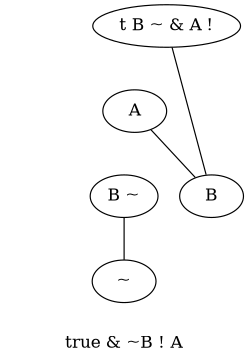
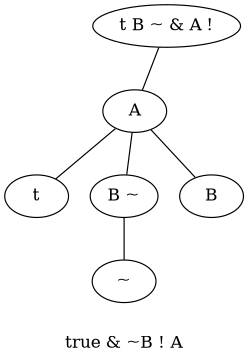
(189, 111) -> (151, 69)
none -> (129, 153)
none -> (37, 196)
